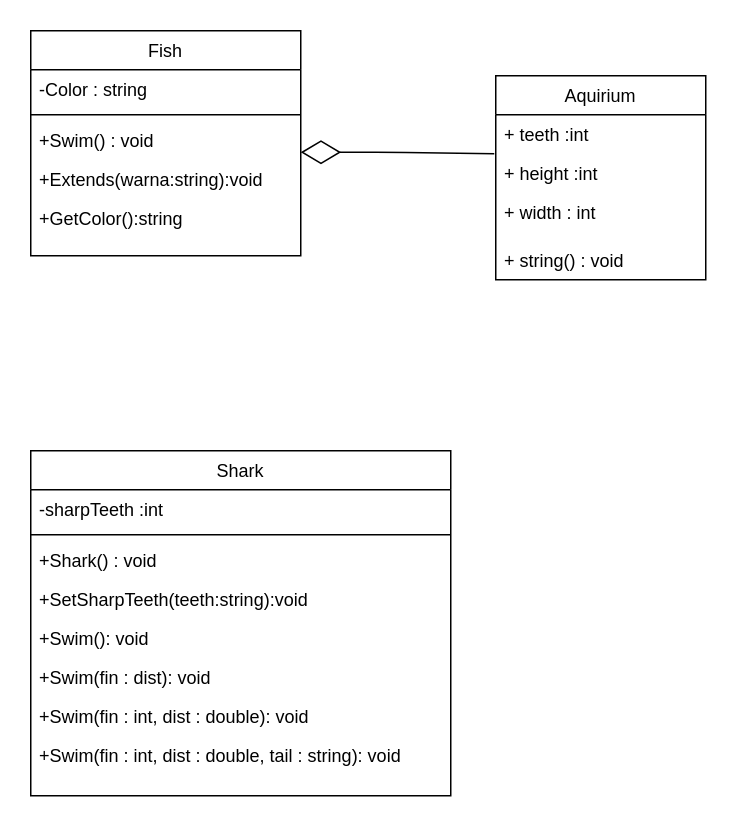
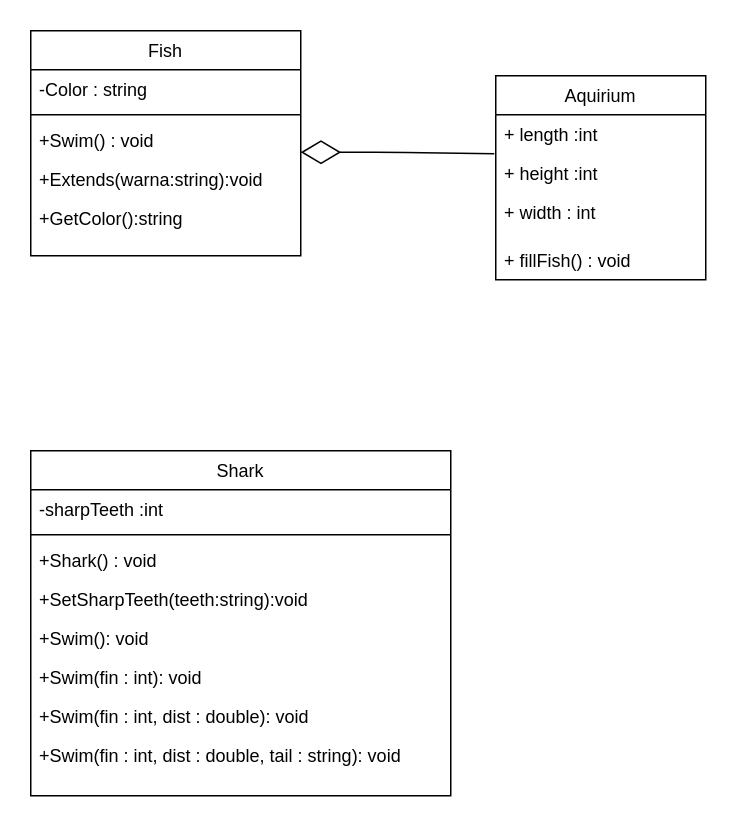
(555, 135) -> (558, 135)
(576, 261) -> (579, 261)
(134, 678) -> (129, 678)
